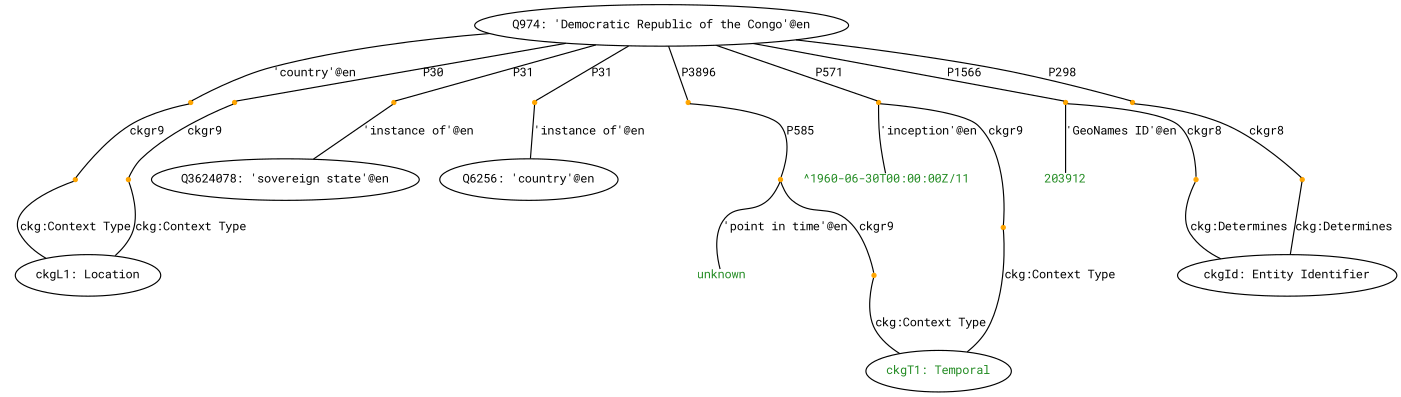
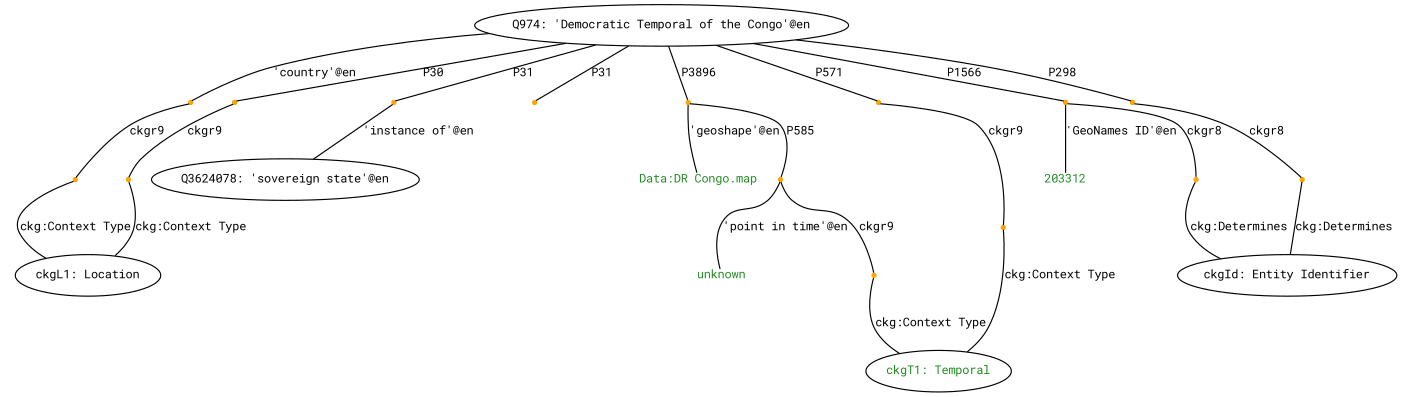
(662, 25) -> (662, 25)
(529, 180) -> none
none -> (699, 180)
(887, 180) -> none
(1066, 180) -> (1066, 180)
